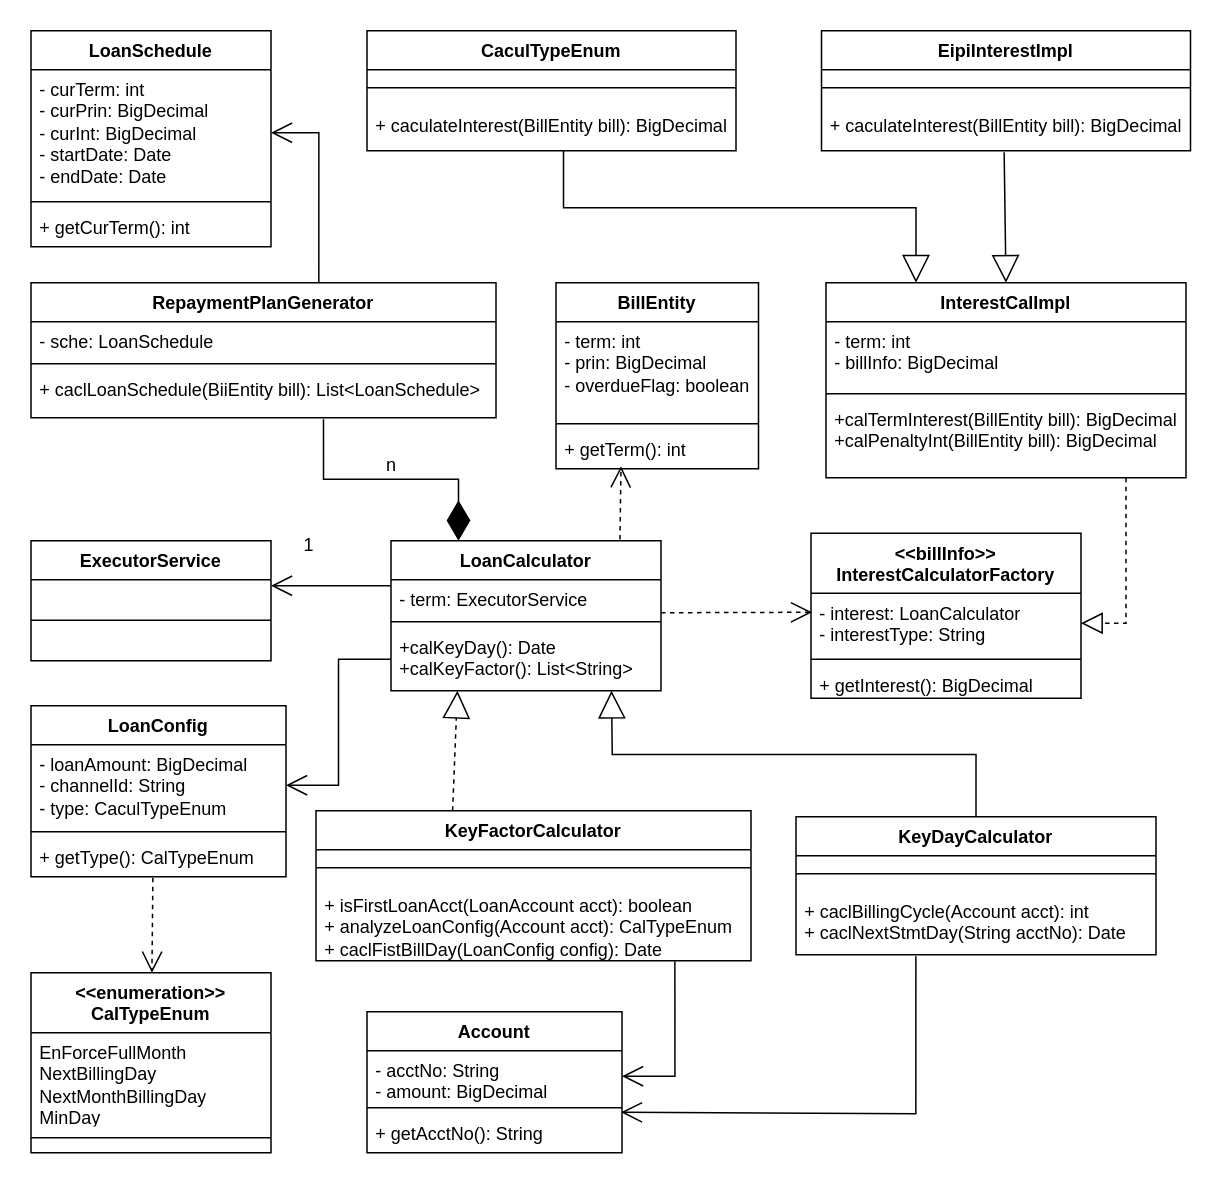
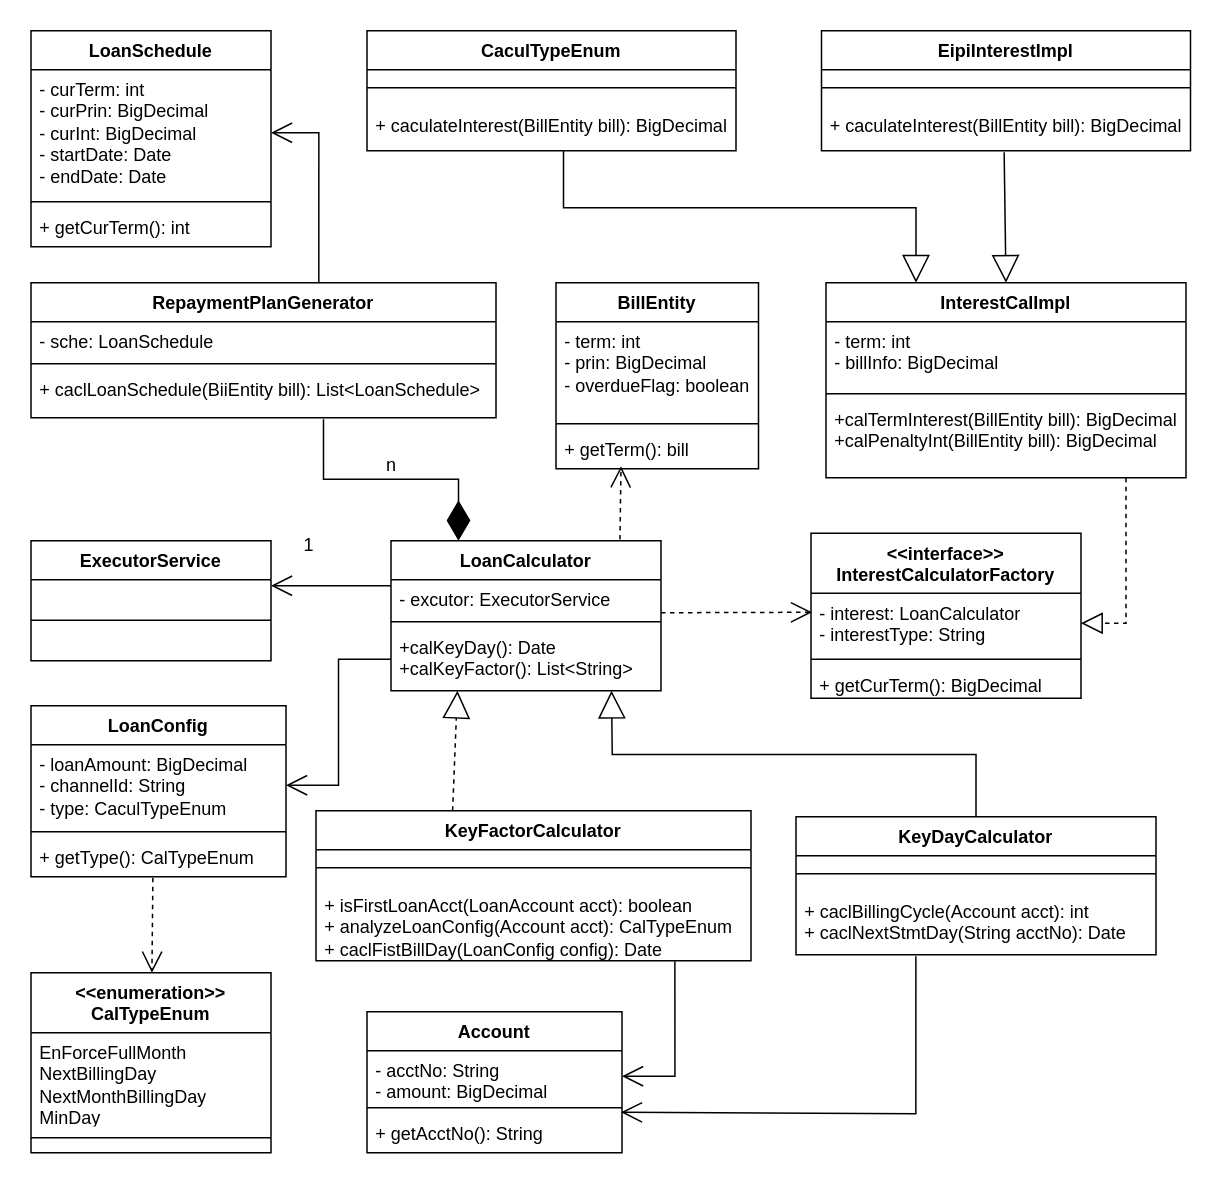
(636, 451) -> (636, 451)
(946, 565) -> (946, 565)
(509, 601) -> (524, 601)
(942, 687) -> (937, 687)
